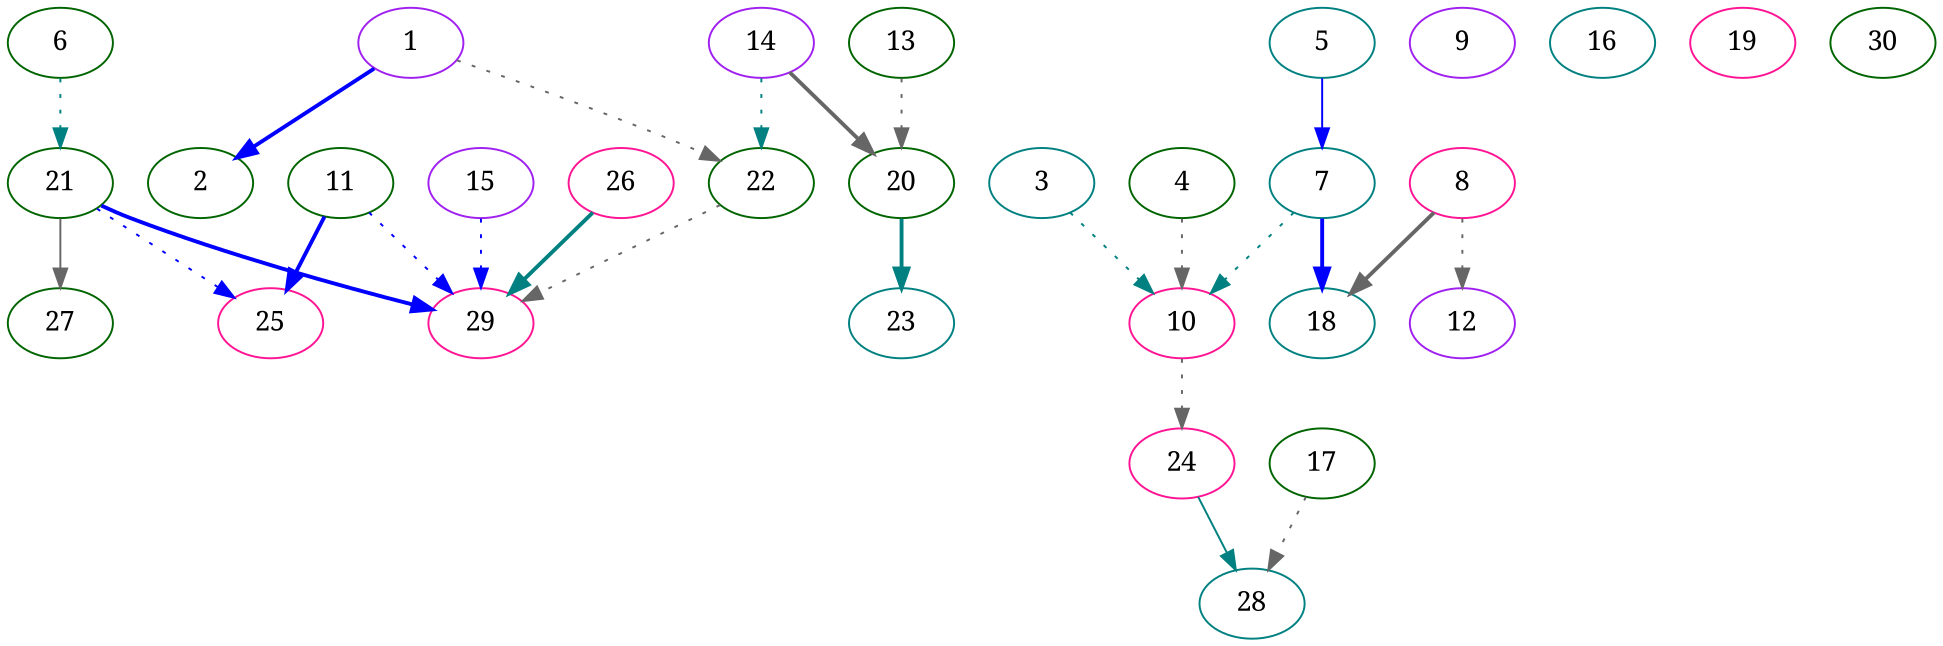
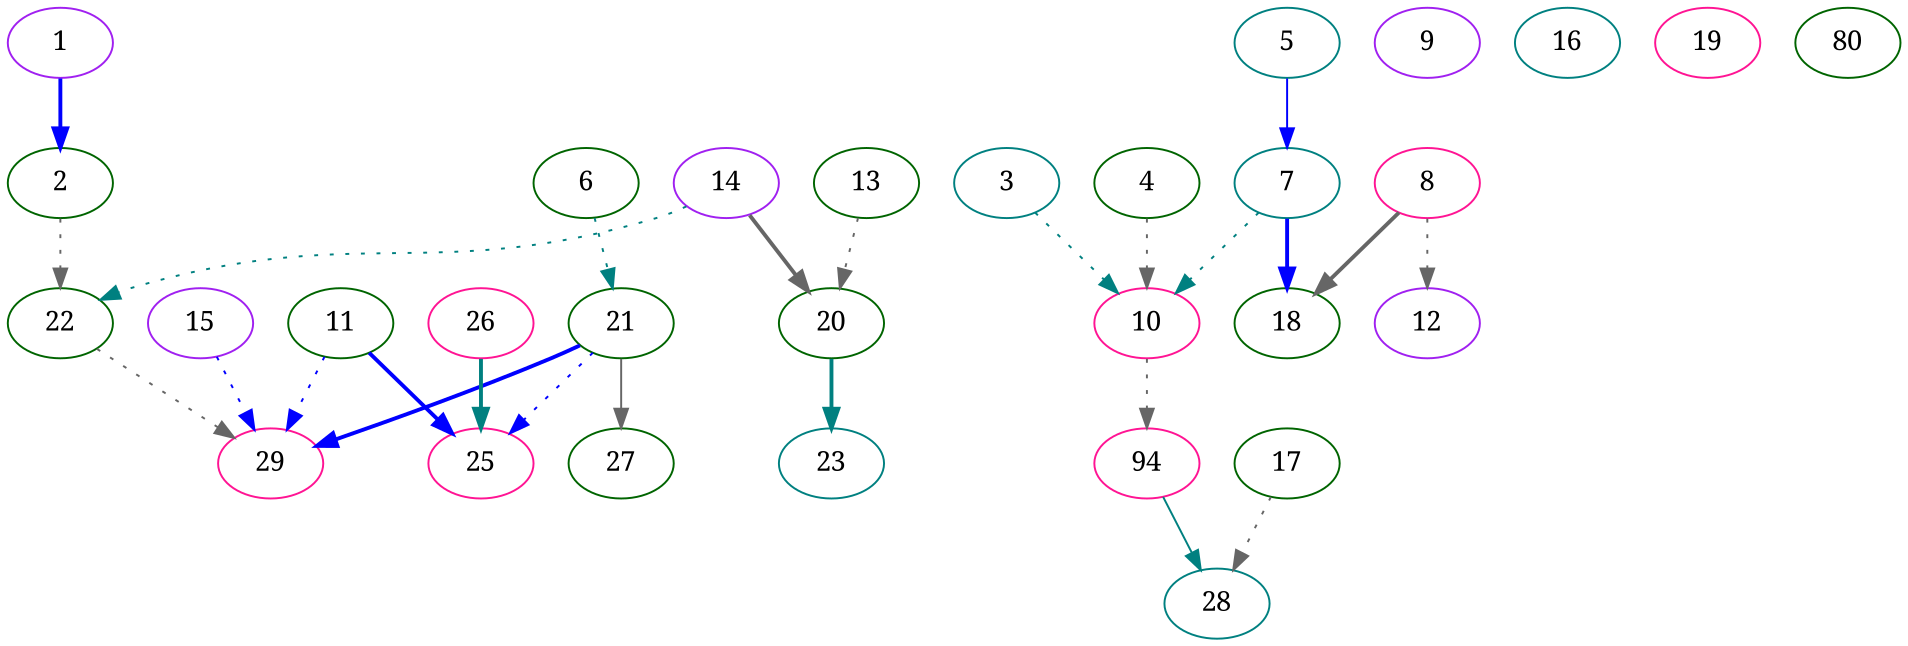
(1883, 43) -> (1848, 43)
(580, 104) -> (60, 244)
(558, 246) -> (481, 374)
(1322, 323) -> (1287, 323)
(1182, 463) -> (1147, 463)
